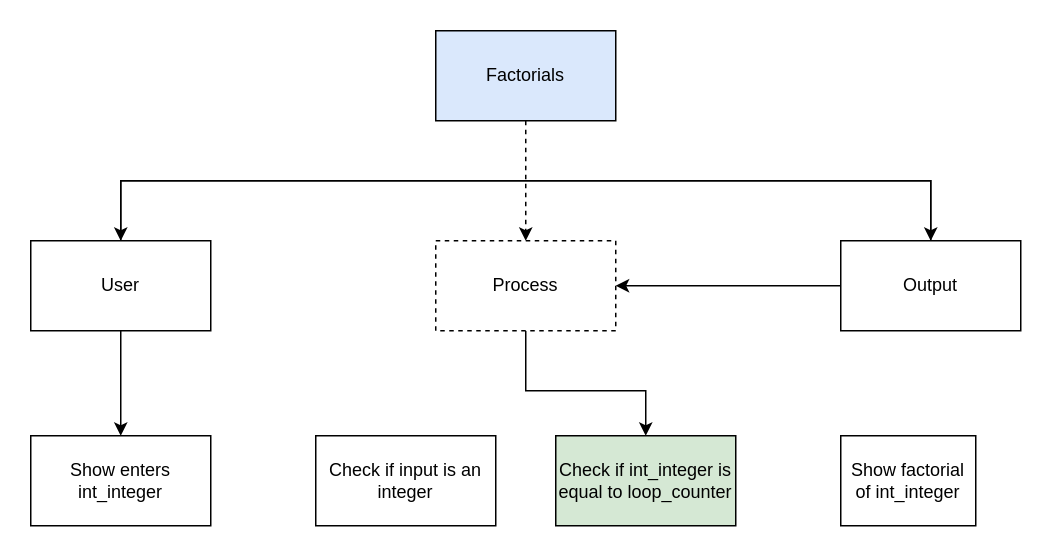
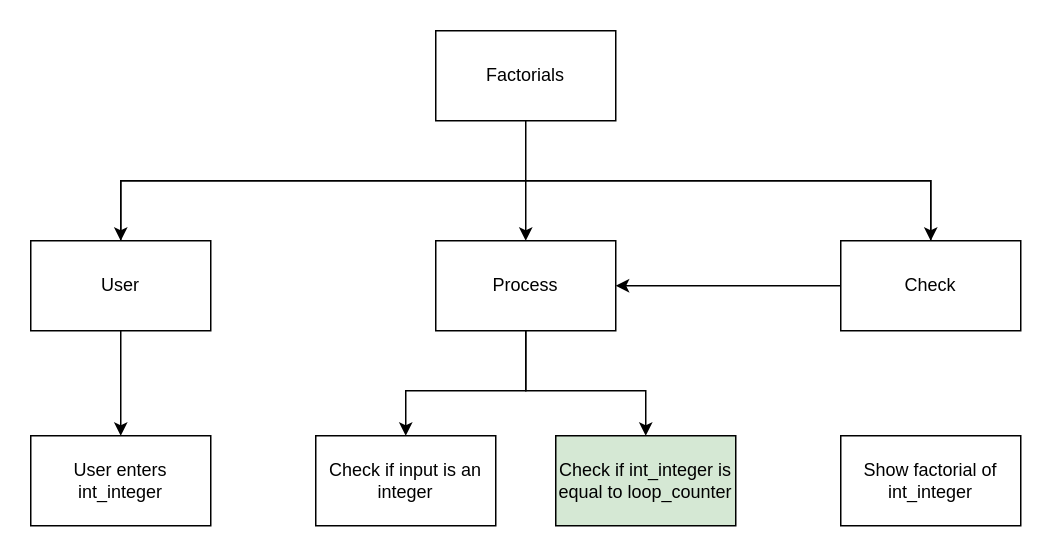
(526, 76) -> (526, 76)
(526, 176) -> (526, 176)
(526, 286) -> (526, 286)
(931, 286) -> (931, 286)
none -> (448, 391)
(121, 481) -> (121, 481)
(908, 481) -> (931, 481)
